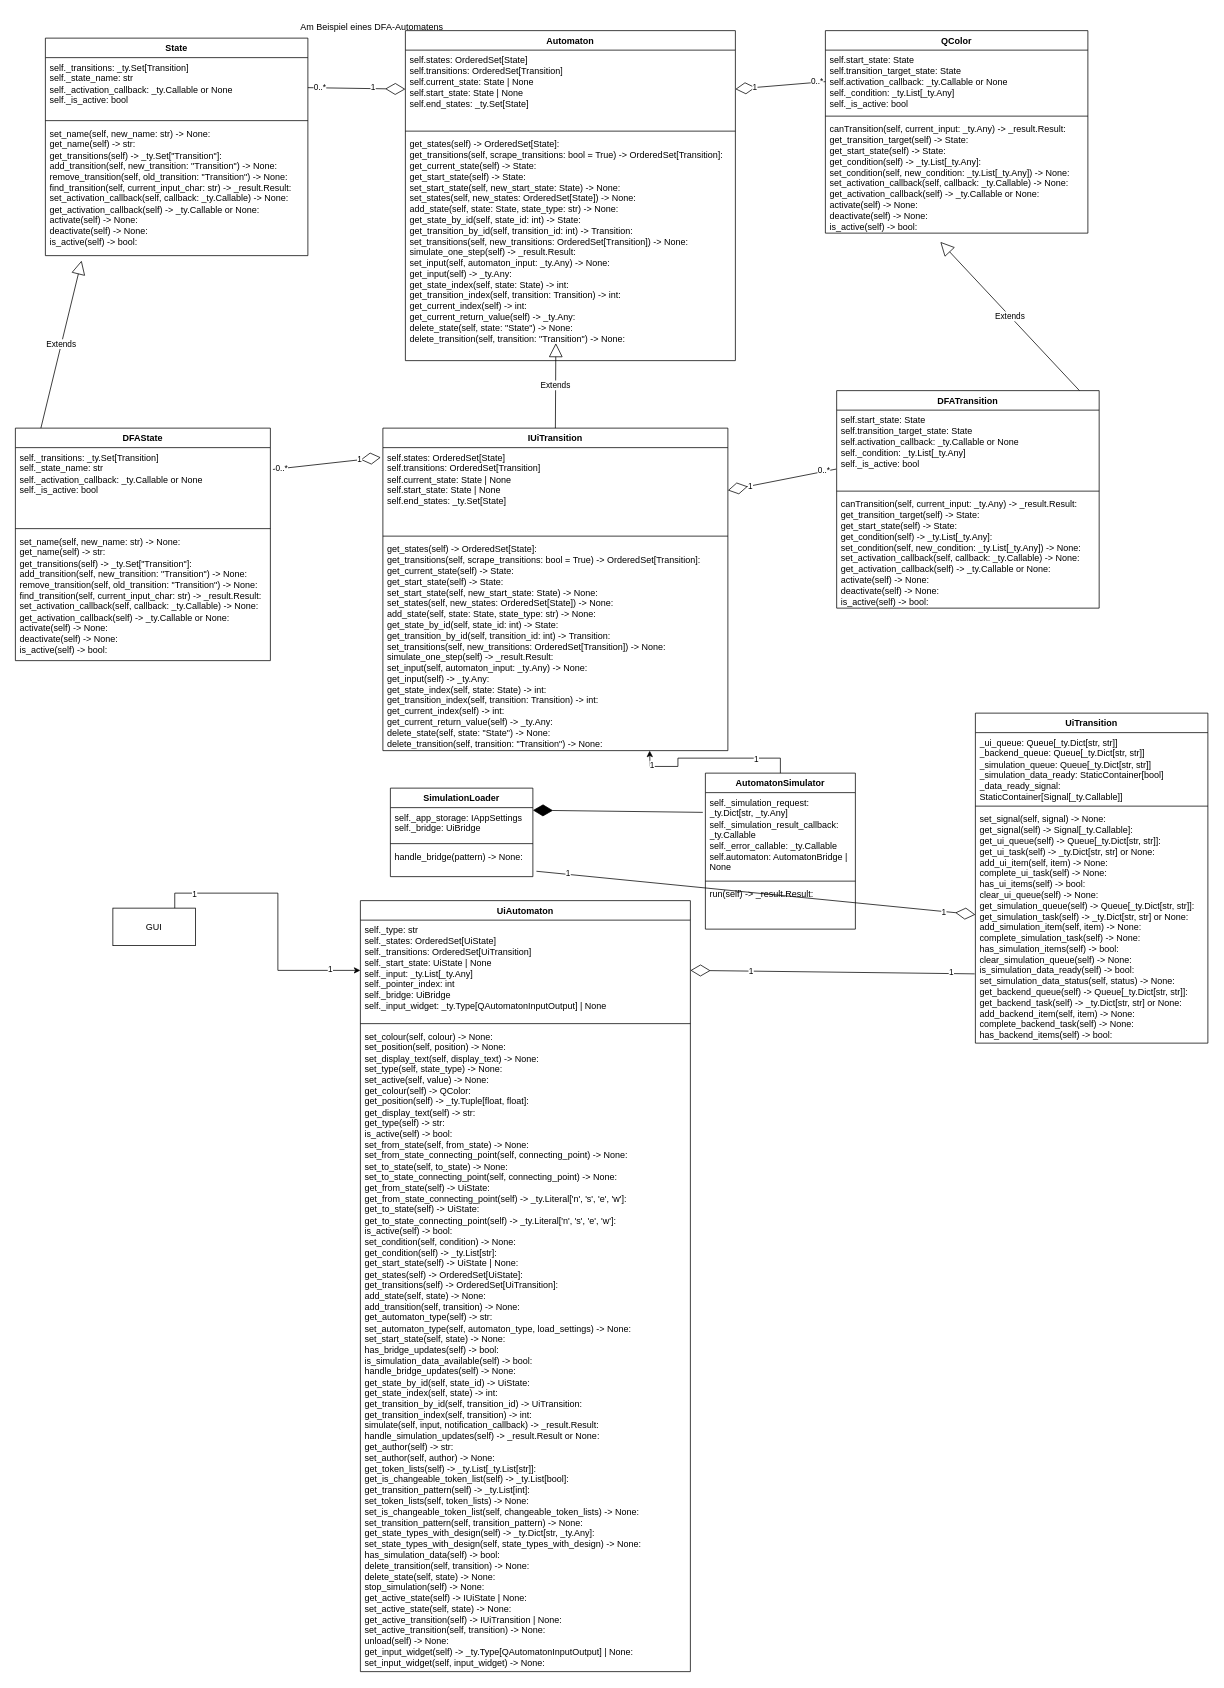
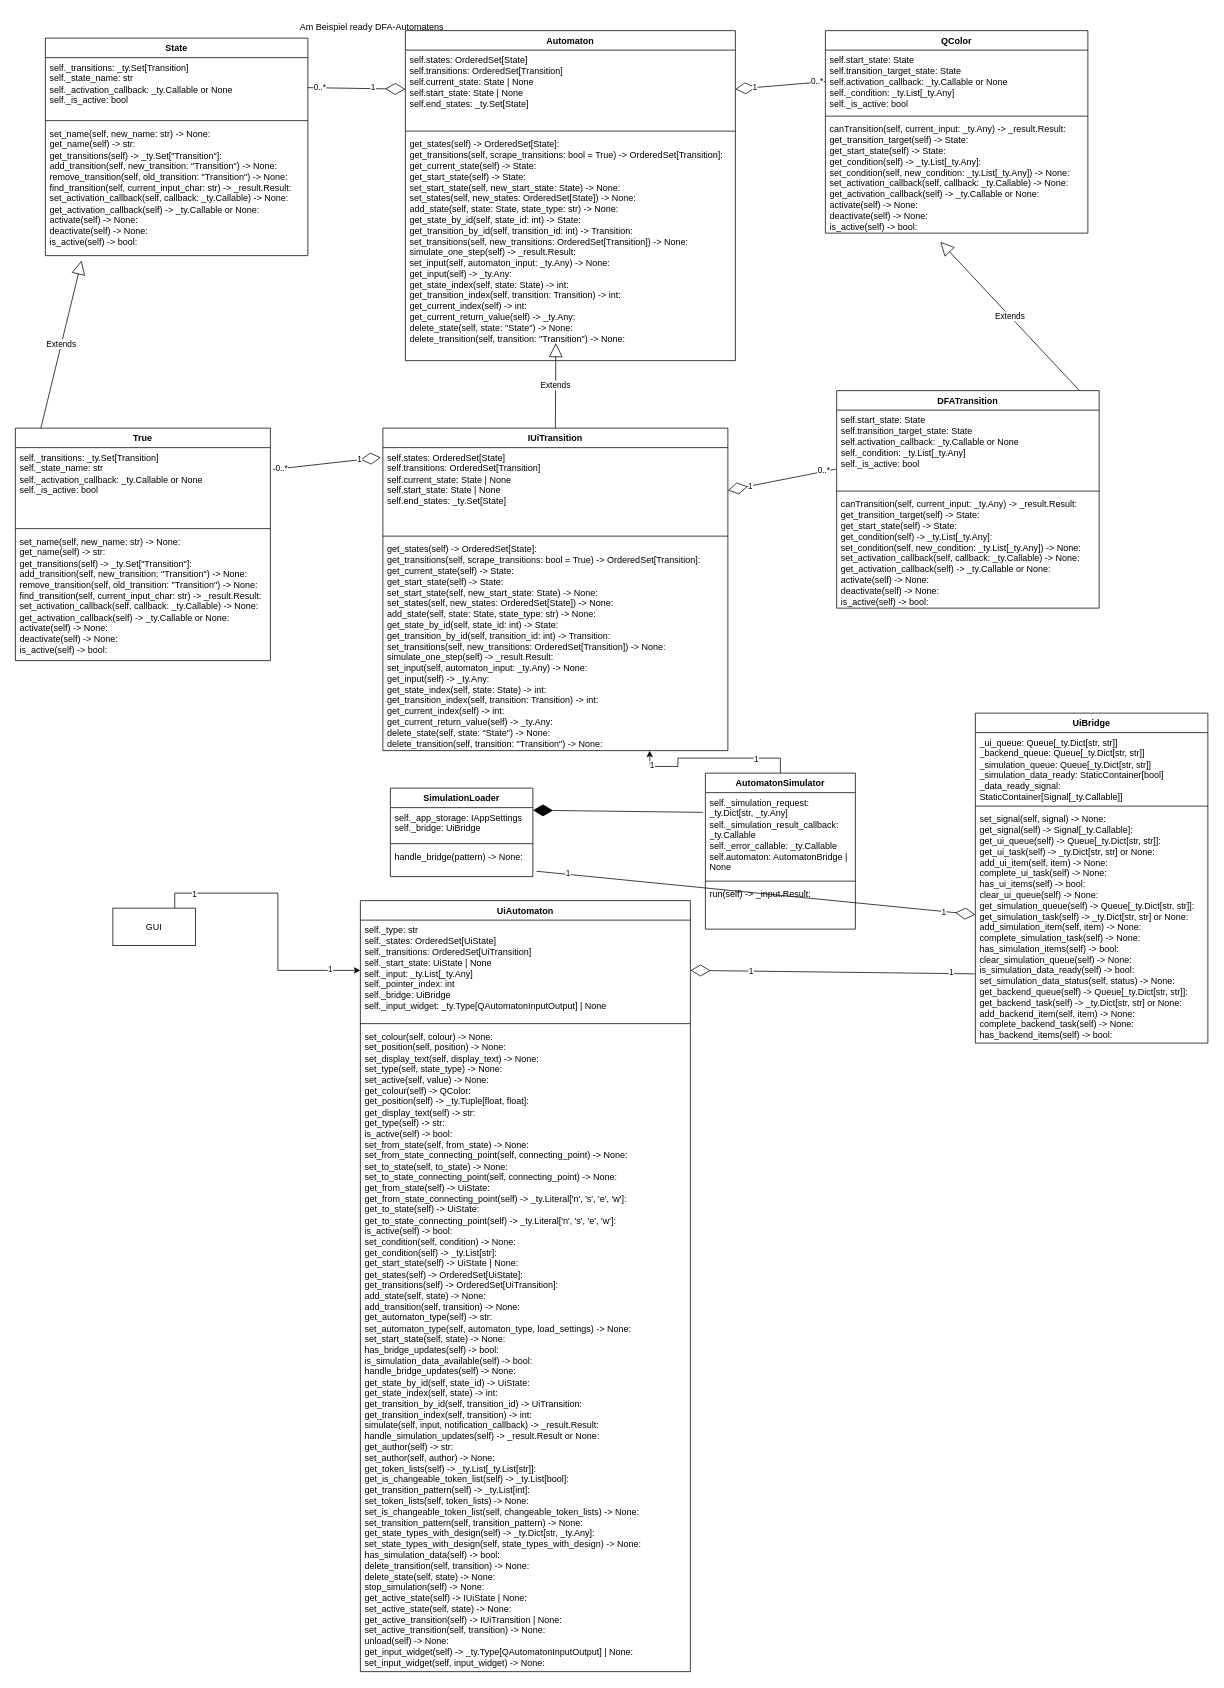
(372, 27) -> (372, 27)
(143, 439) -> (143, 439)
(1092, 724) -> (1092, 724)
(772, 895) -> (770, 895)
